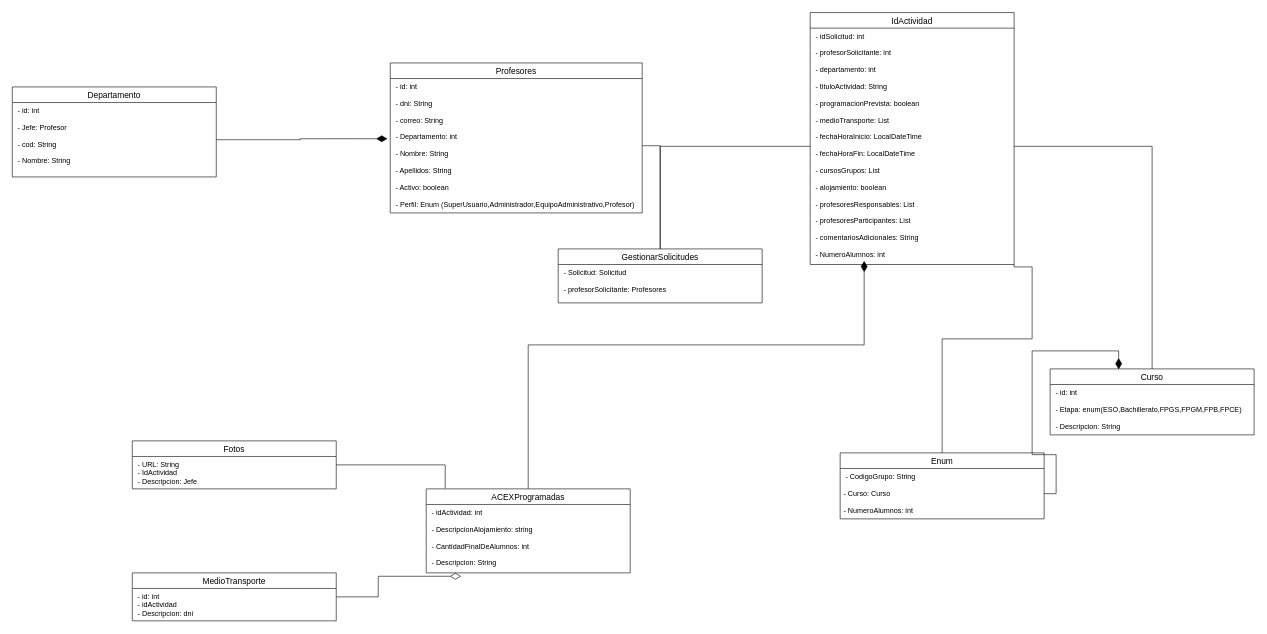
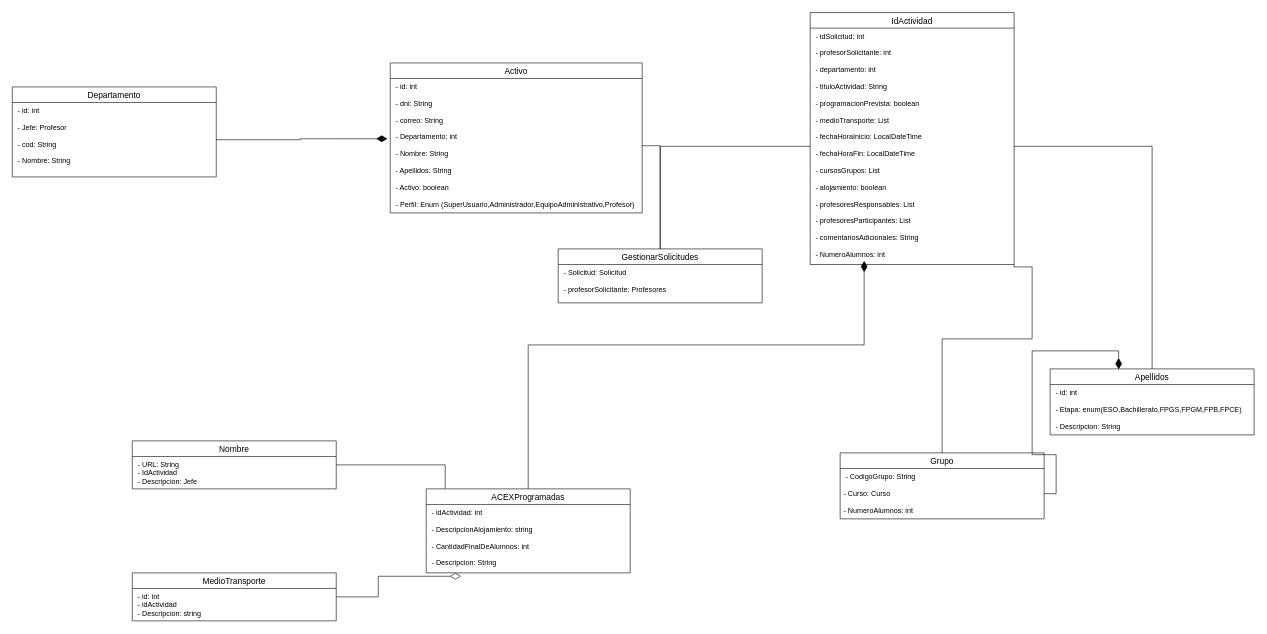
(516, 71) -> (516, 71)
(1152, 377) -> (1152, 377)
(234, 449) -> (234, 449)
(942, 461) -> (942, 461)
(150, 596) -> (150, 596)
